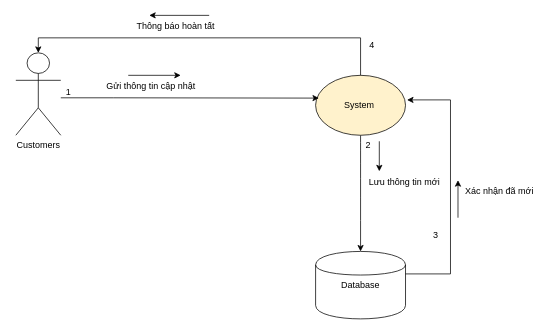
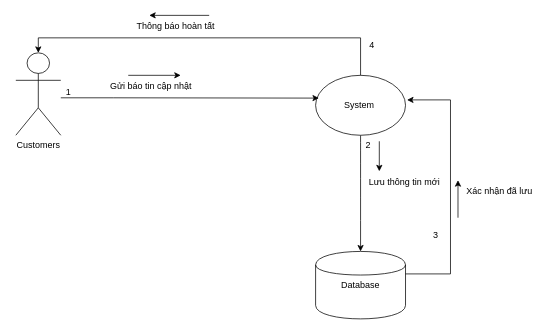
(151, 87) -> (151, 87)
(360, 105) -> (360, 105)
(500, 192) -> (500, 192)
